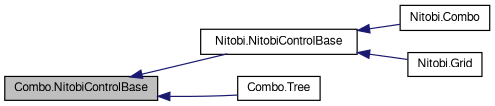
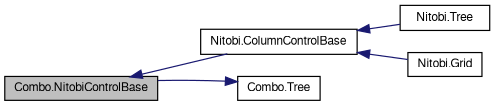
(445, 18) -> (445, 18)
(279, 42) -> (279, 42)
(204, 96) -> (191, 80)
